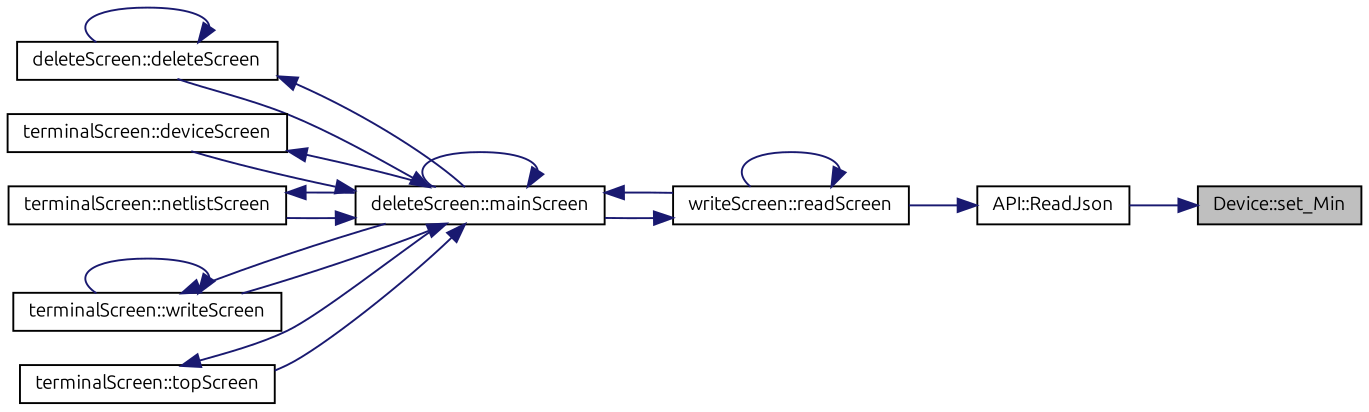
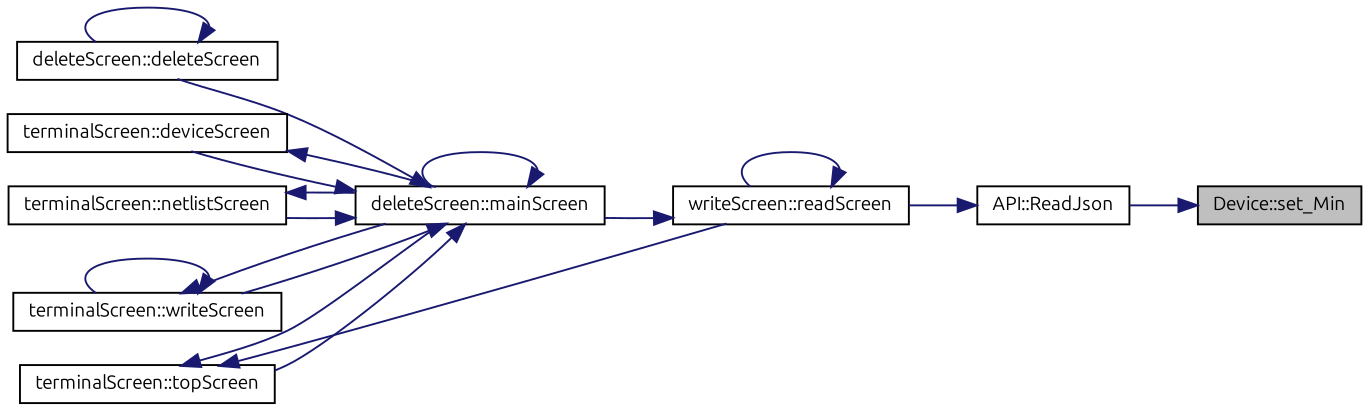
(384, 130) -> none
(649, 193) -> (483, 293)
